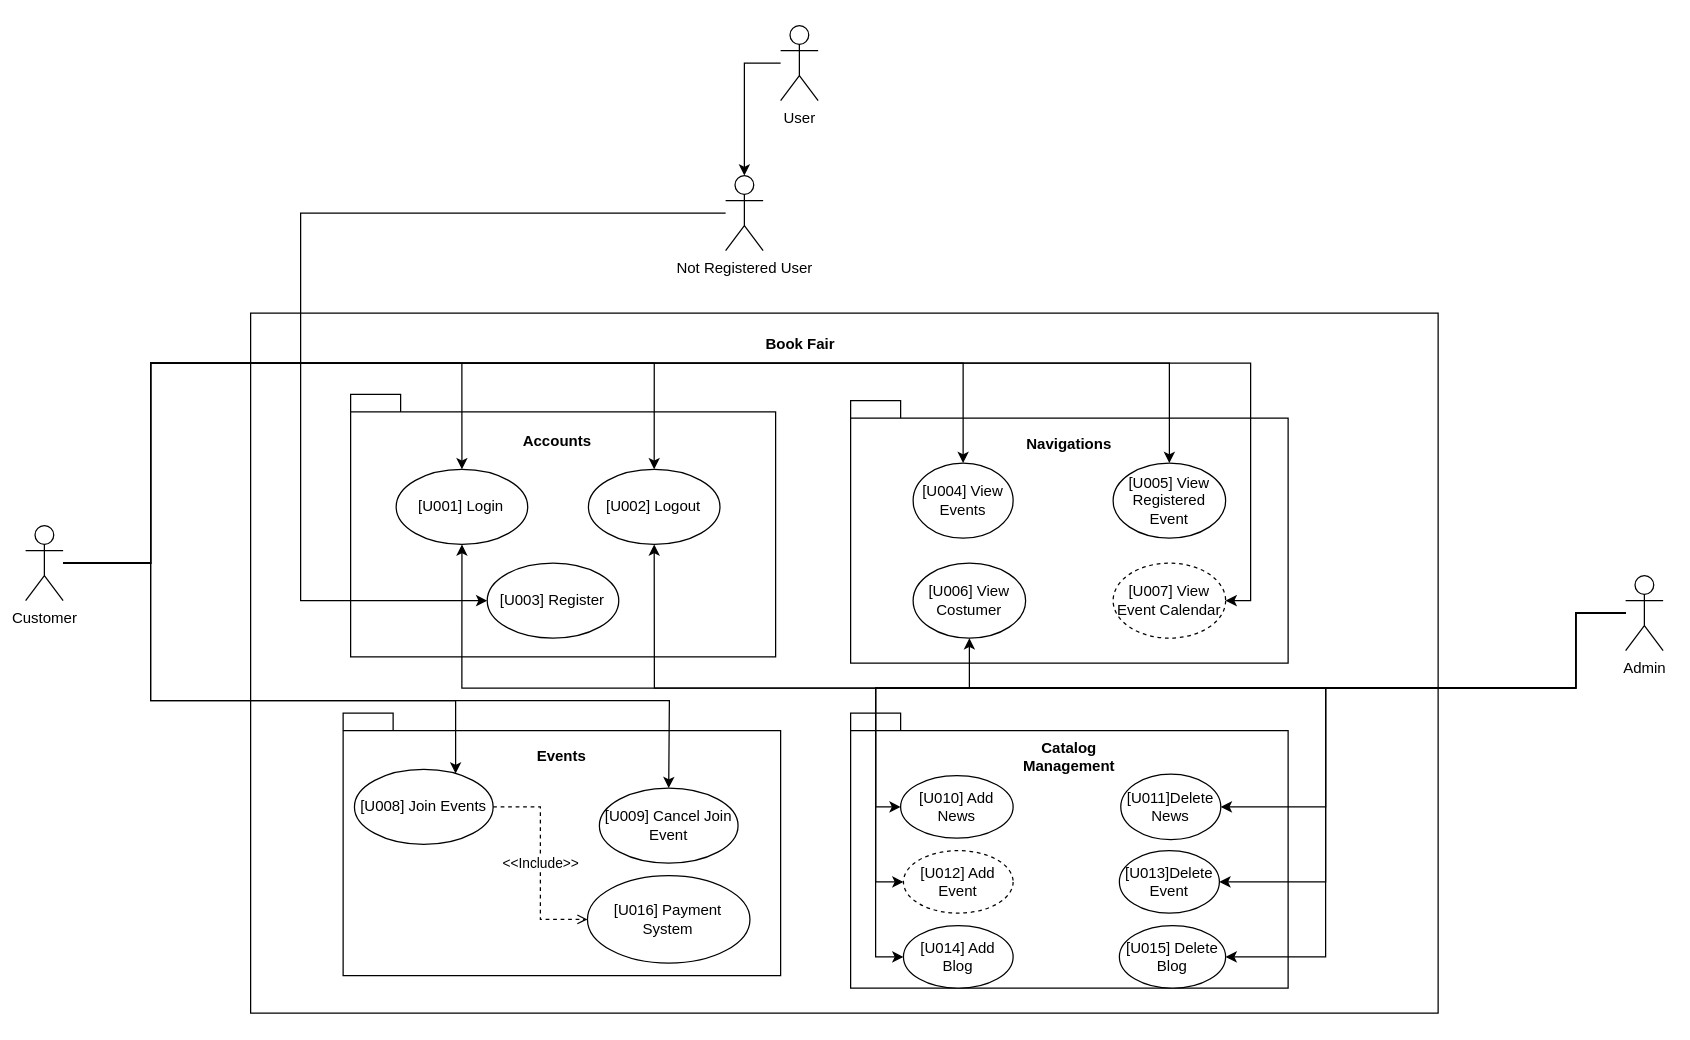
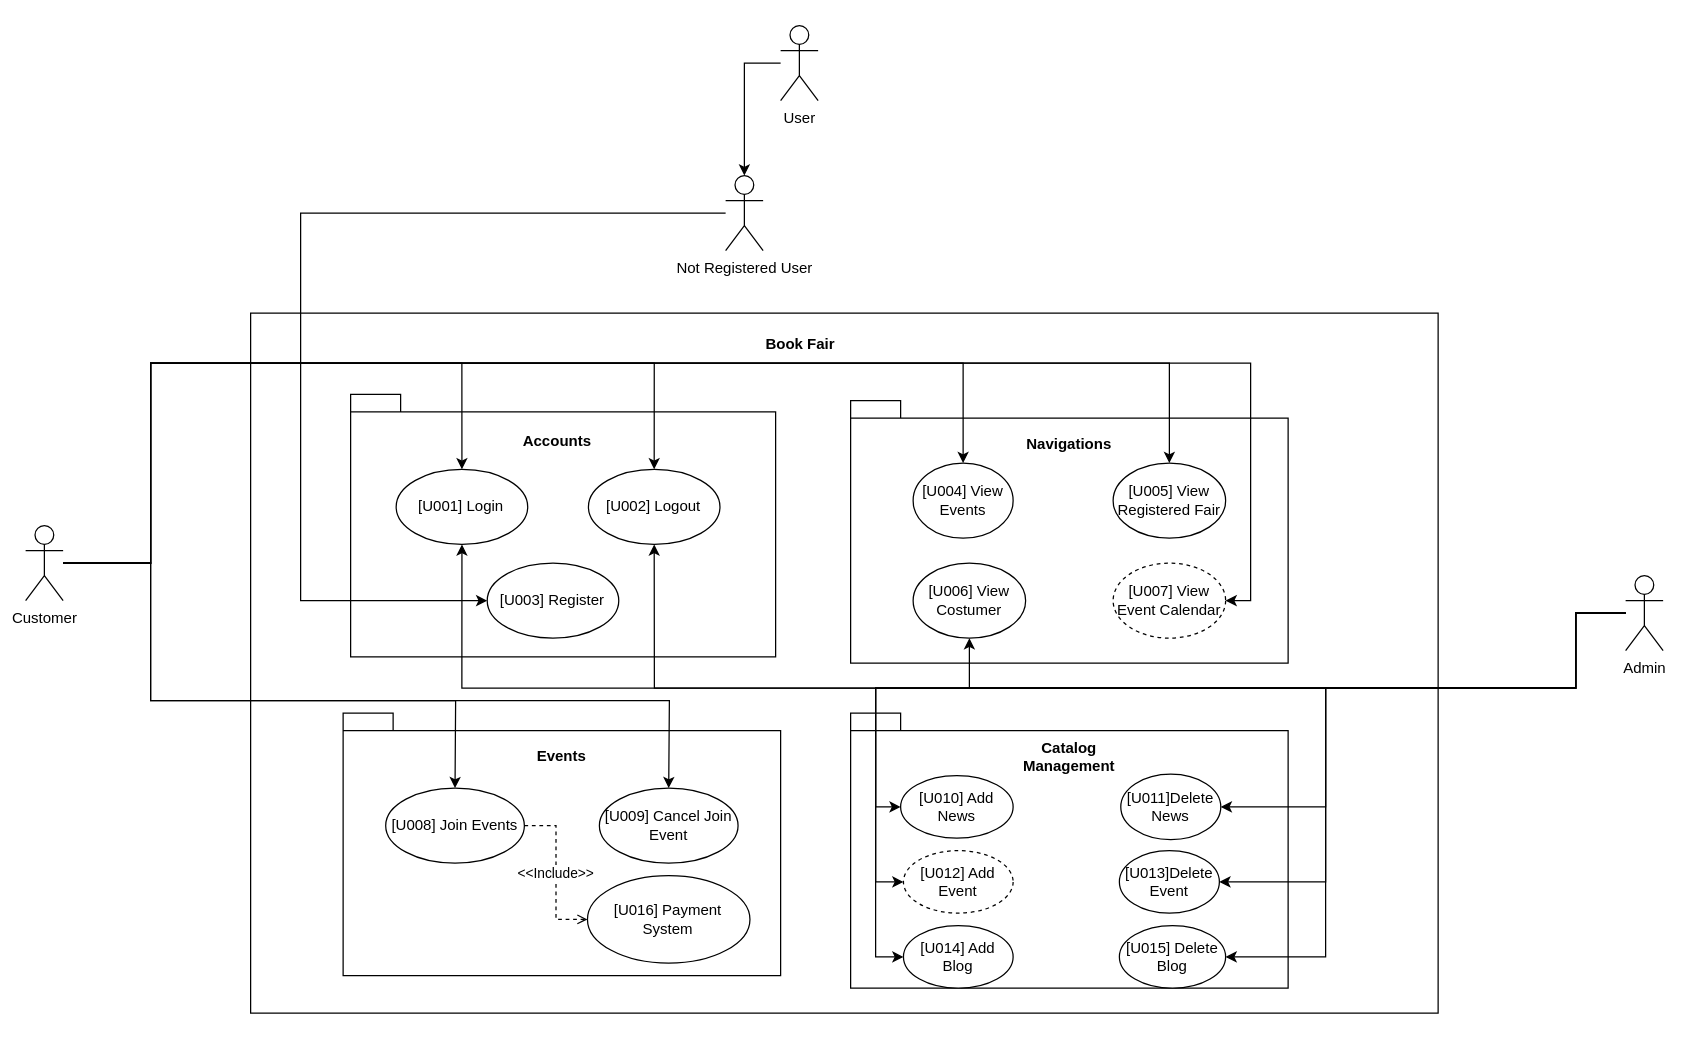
(1169, 501) -> (1169, 501)
(424, 807) -> (455, 826)
